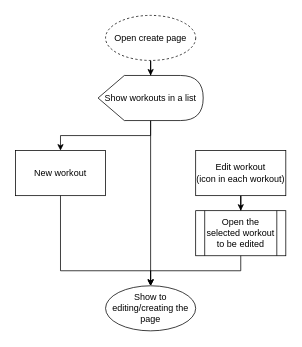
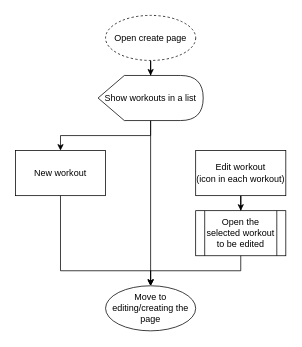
(150, 308) -> (150, 308)
